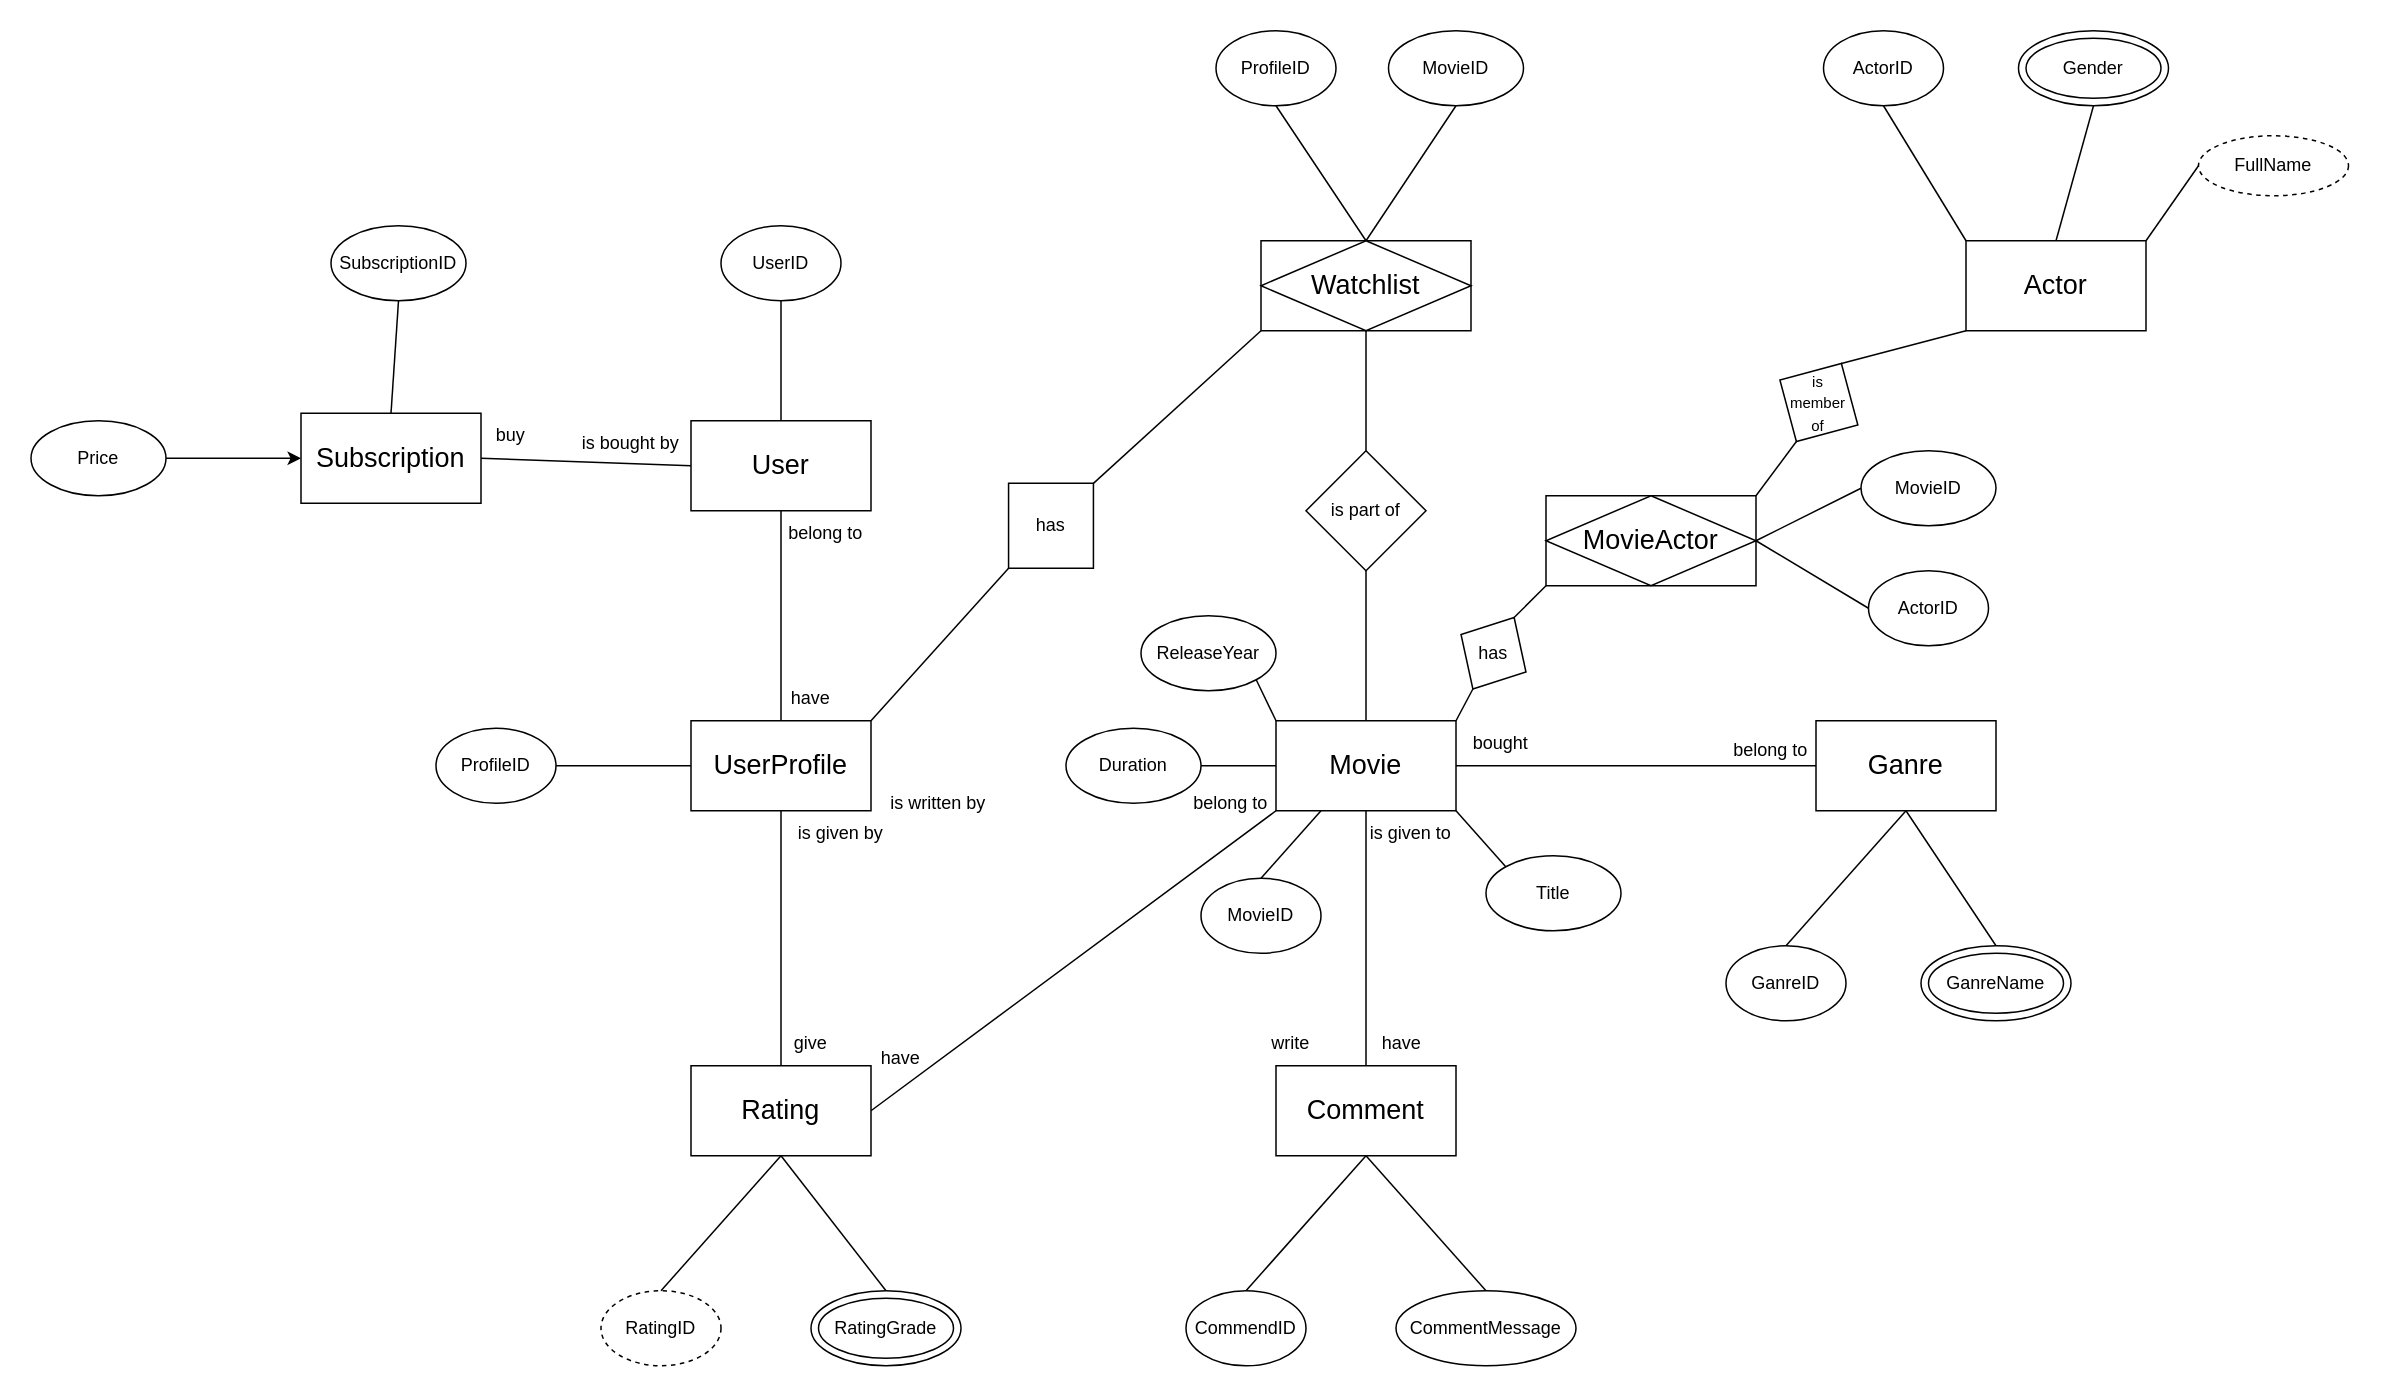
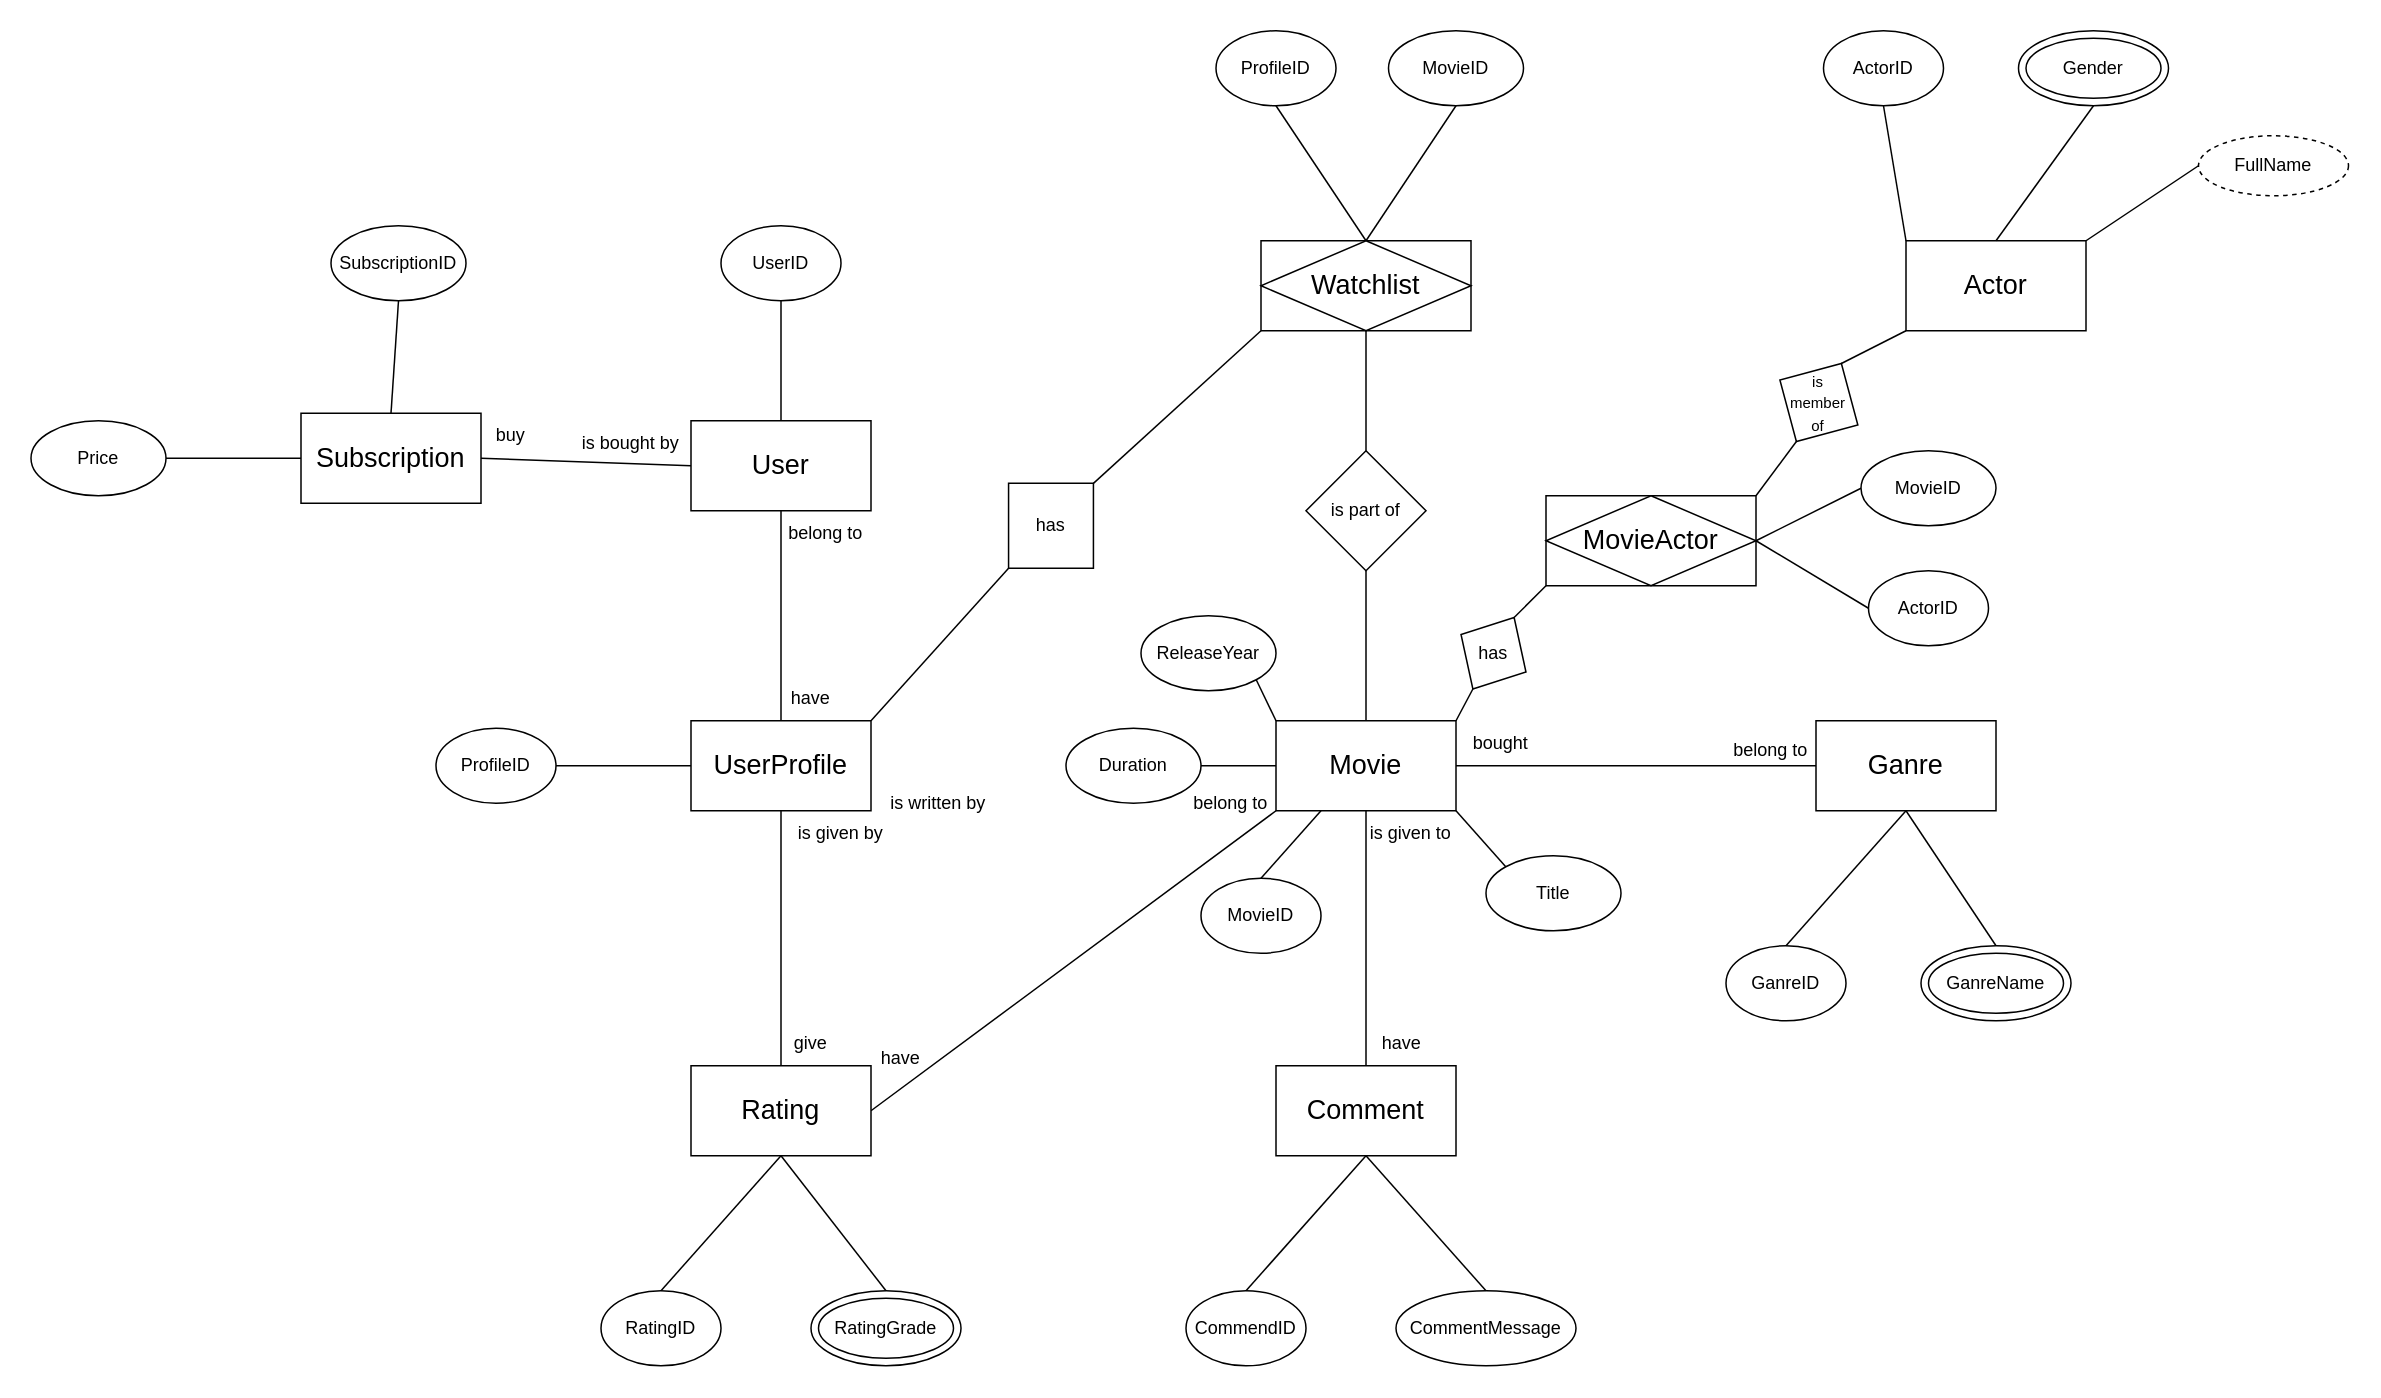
(2056, 286) -> (1996, 286)
(289, 458) -> (294, 458)
(1291, 1043) -> none
(661, 1328) -> (661, 1328)
